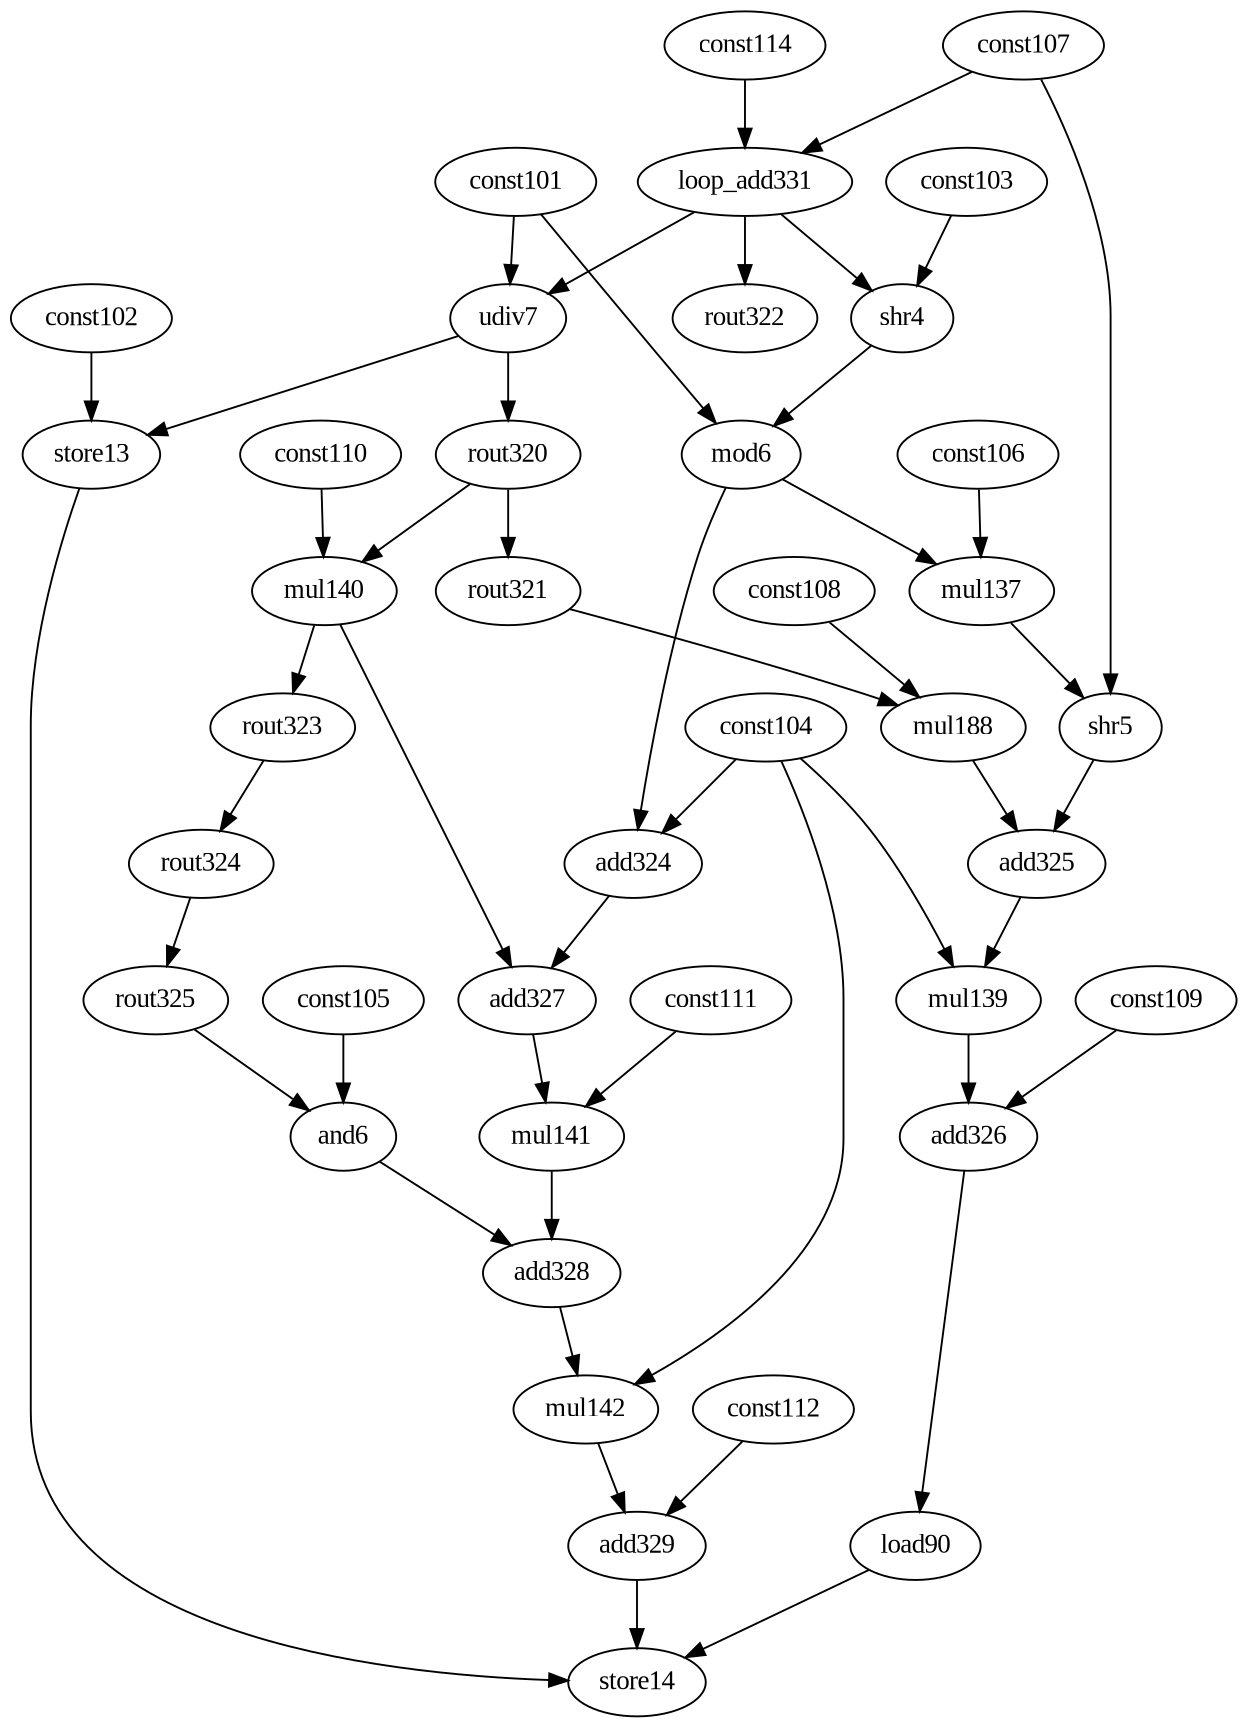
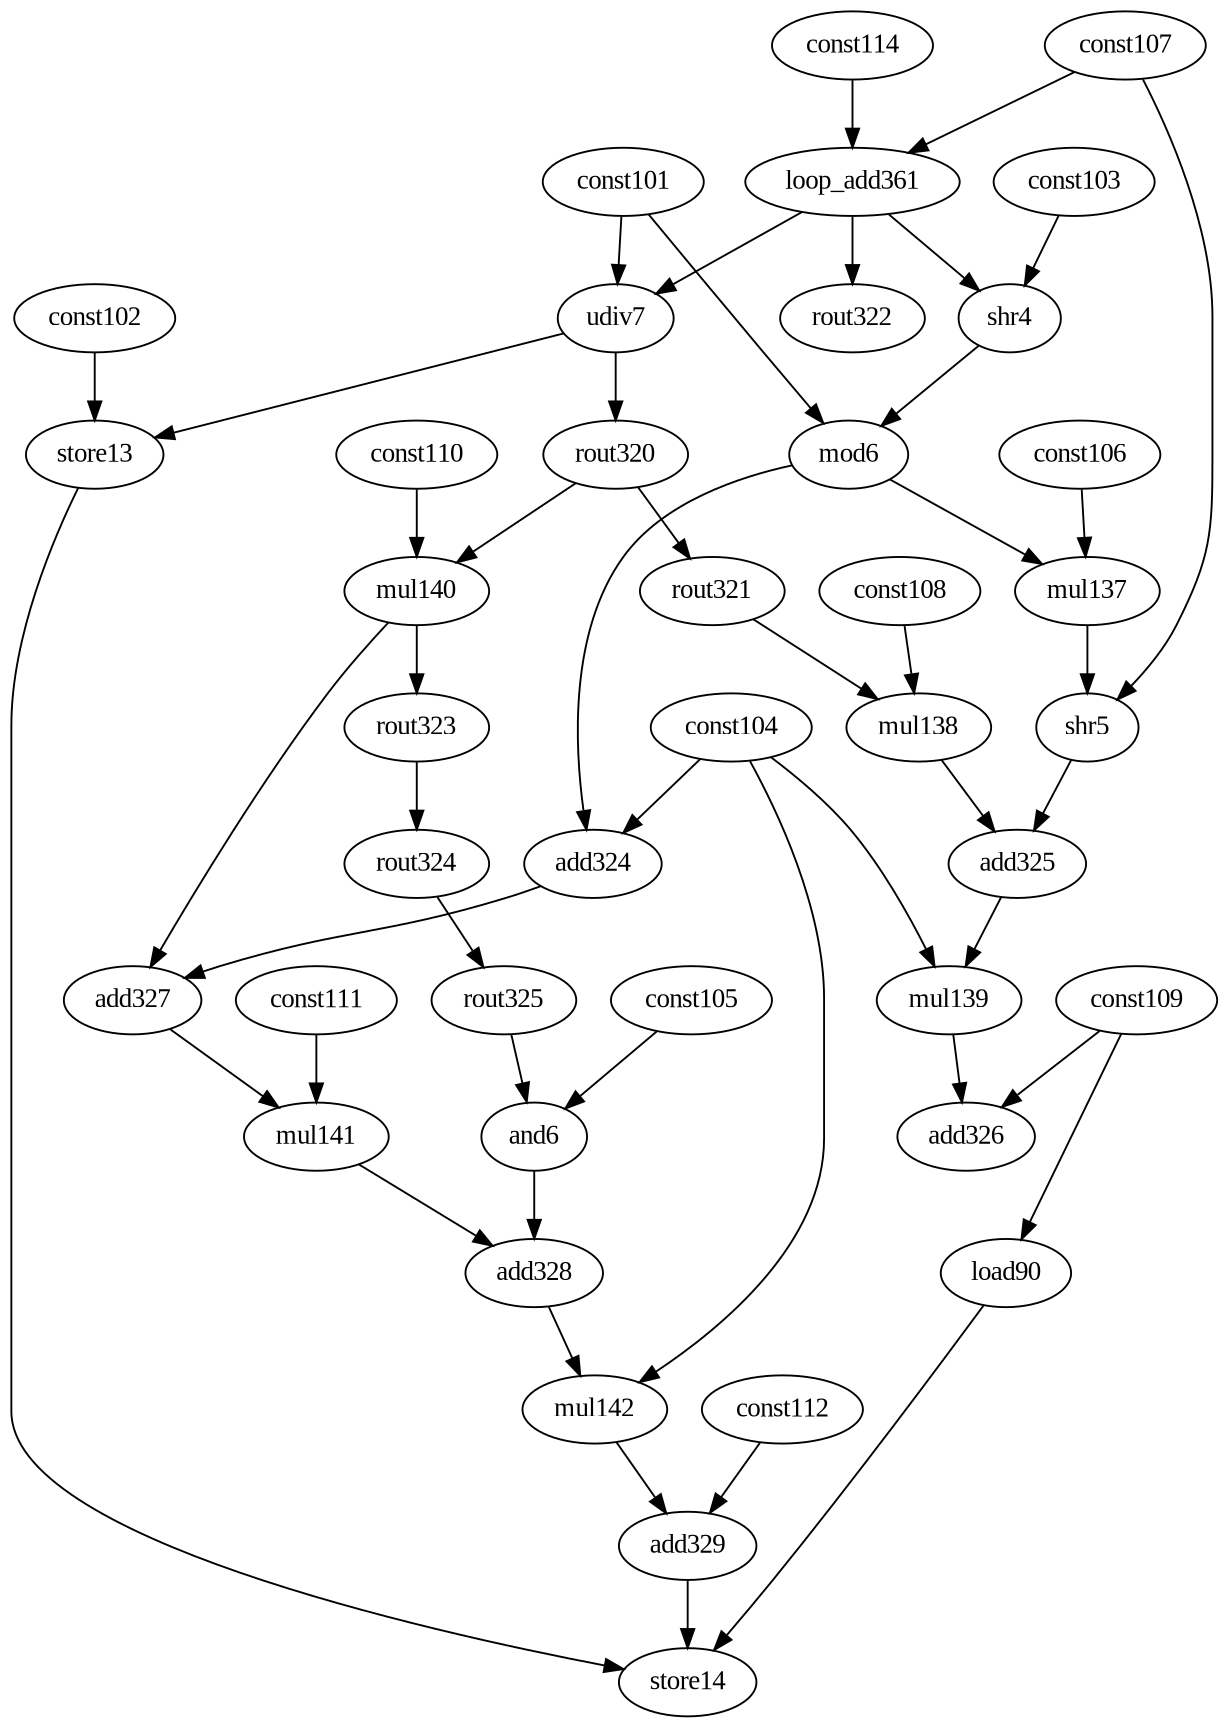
(745, 182) -> (853, 182)
(953, 727) -> (919, 727)
(943, 1332) -> (1075, 1128)
